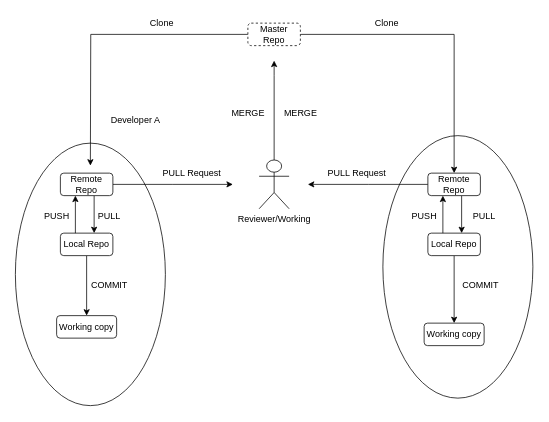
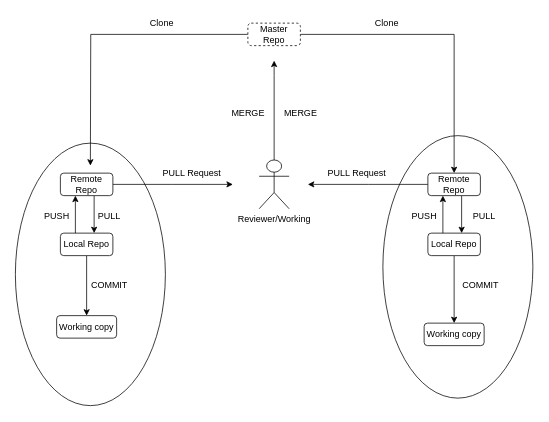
(135, 120) -> none
